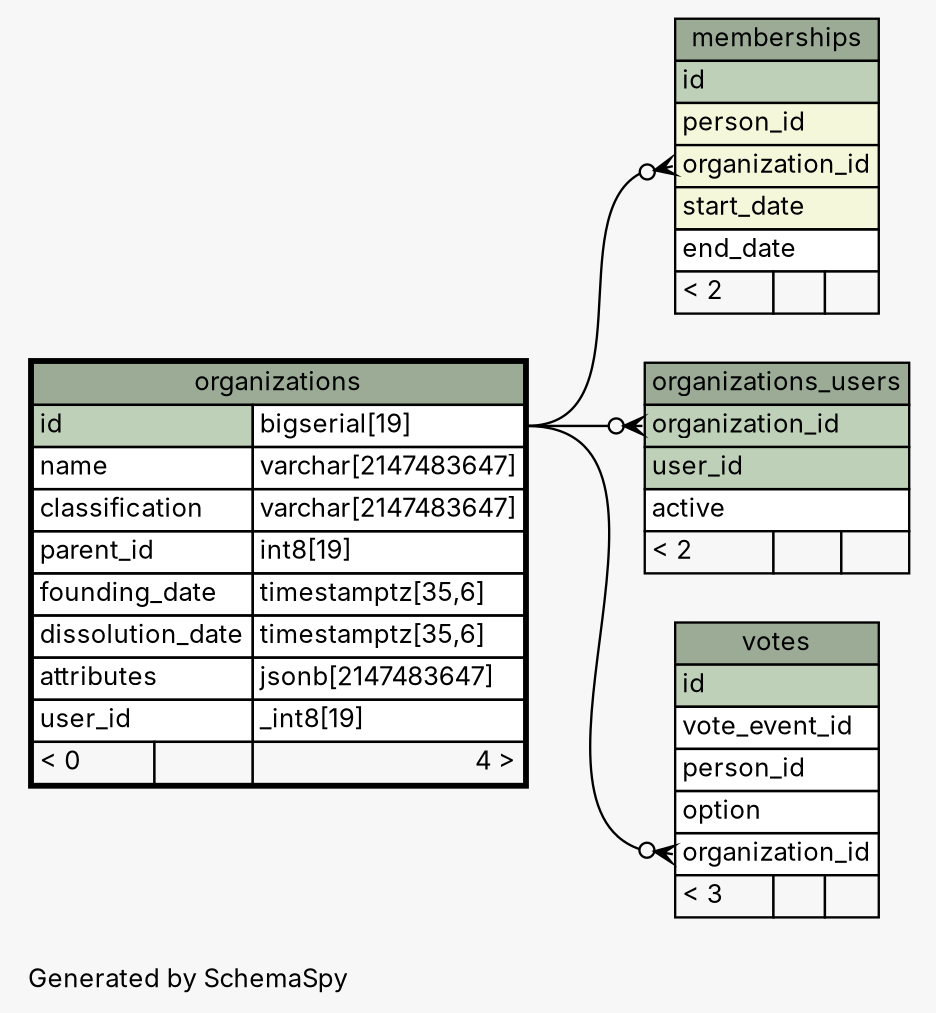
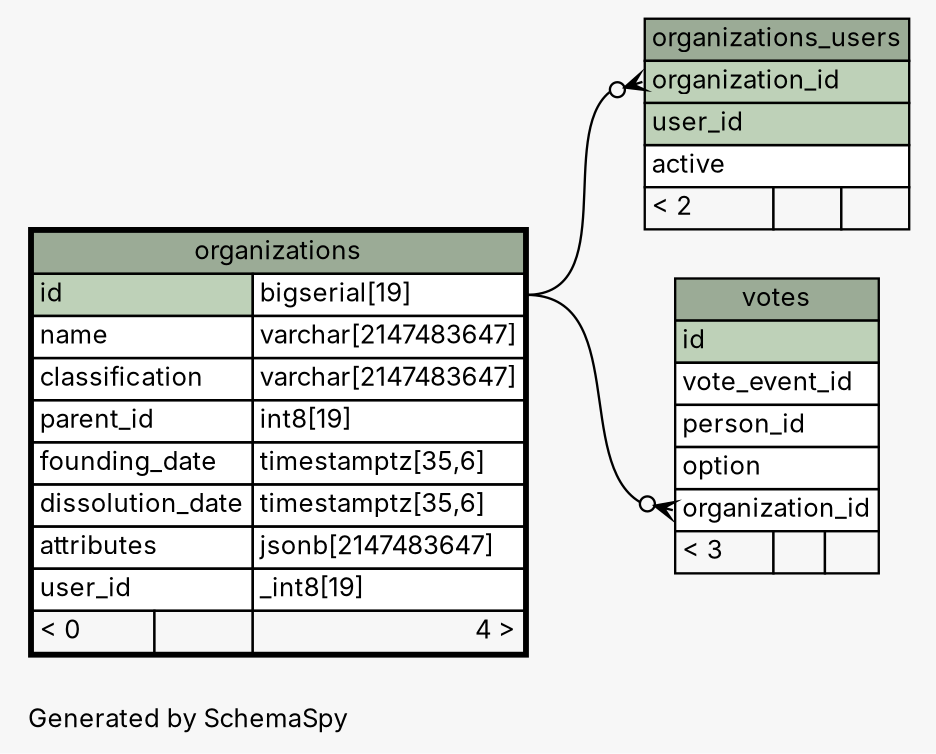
(776, 166) -> none
